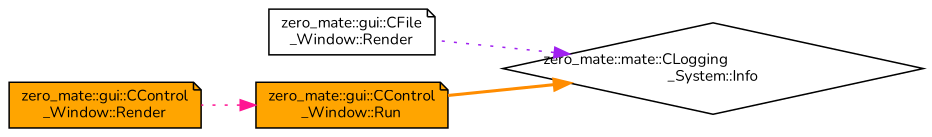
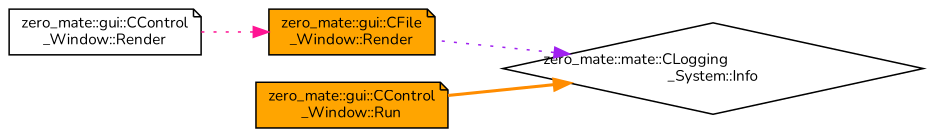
(352, 32) -> (352, 32)
(105, 105) -> (105, 32)
(221, 105) -> (227, 32)
